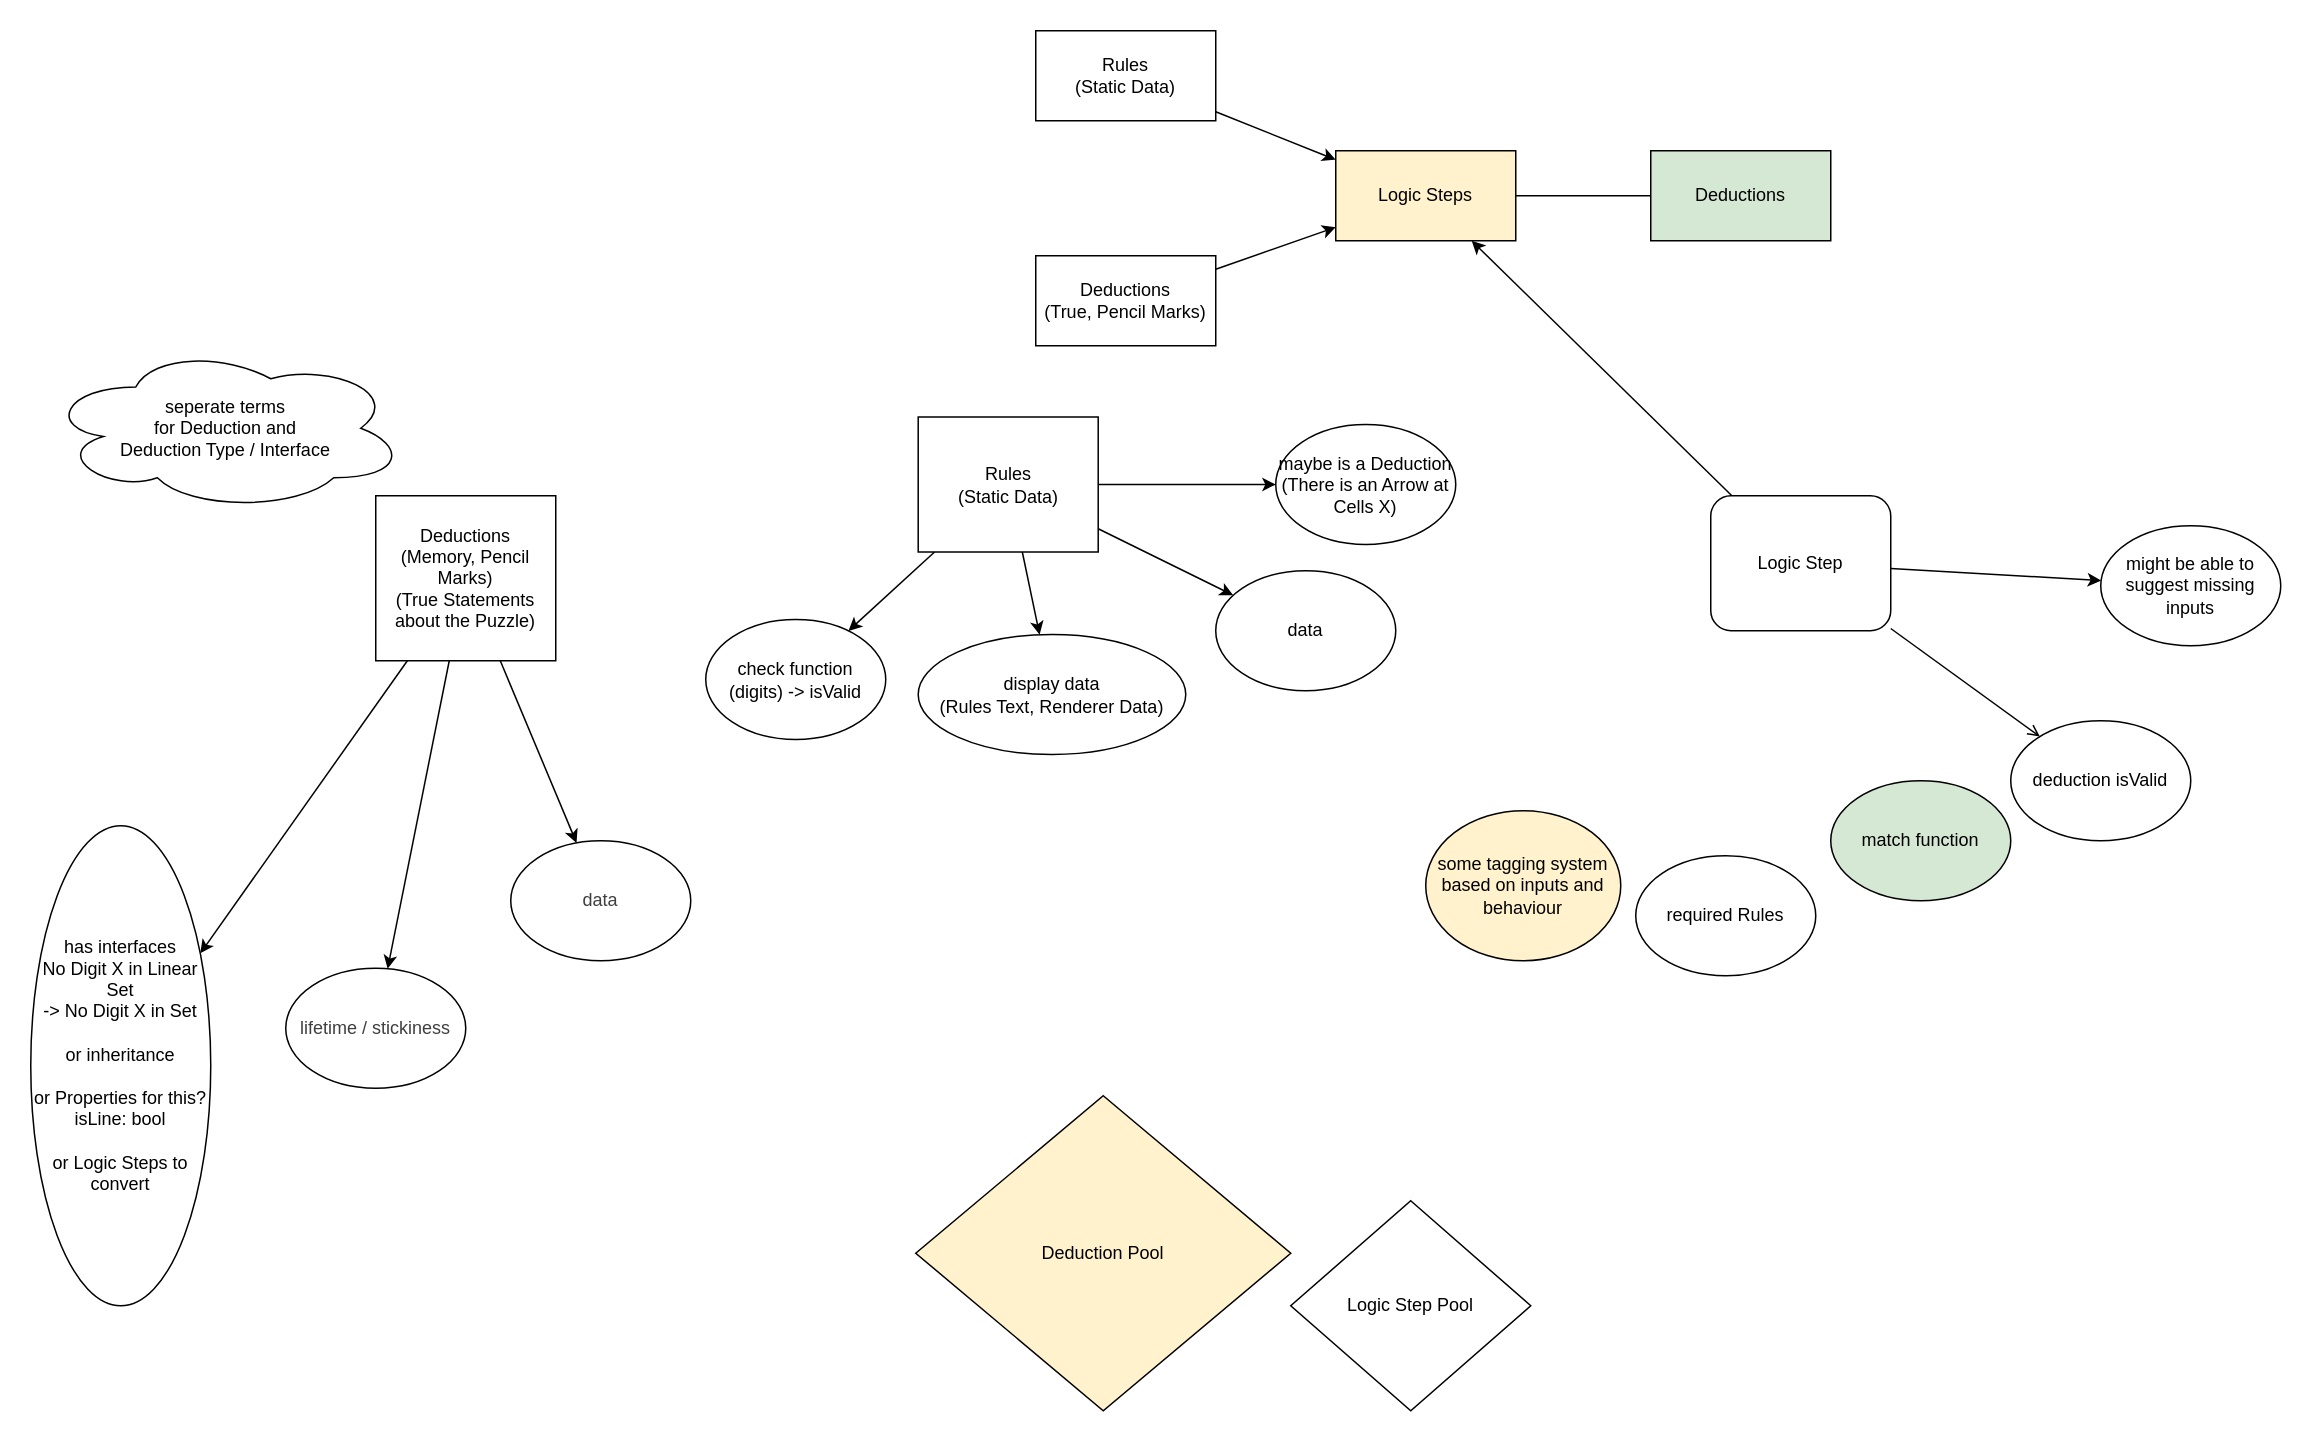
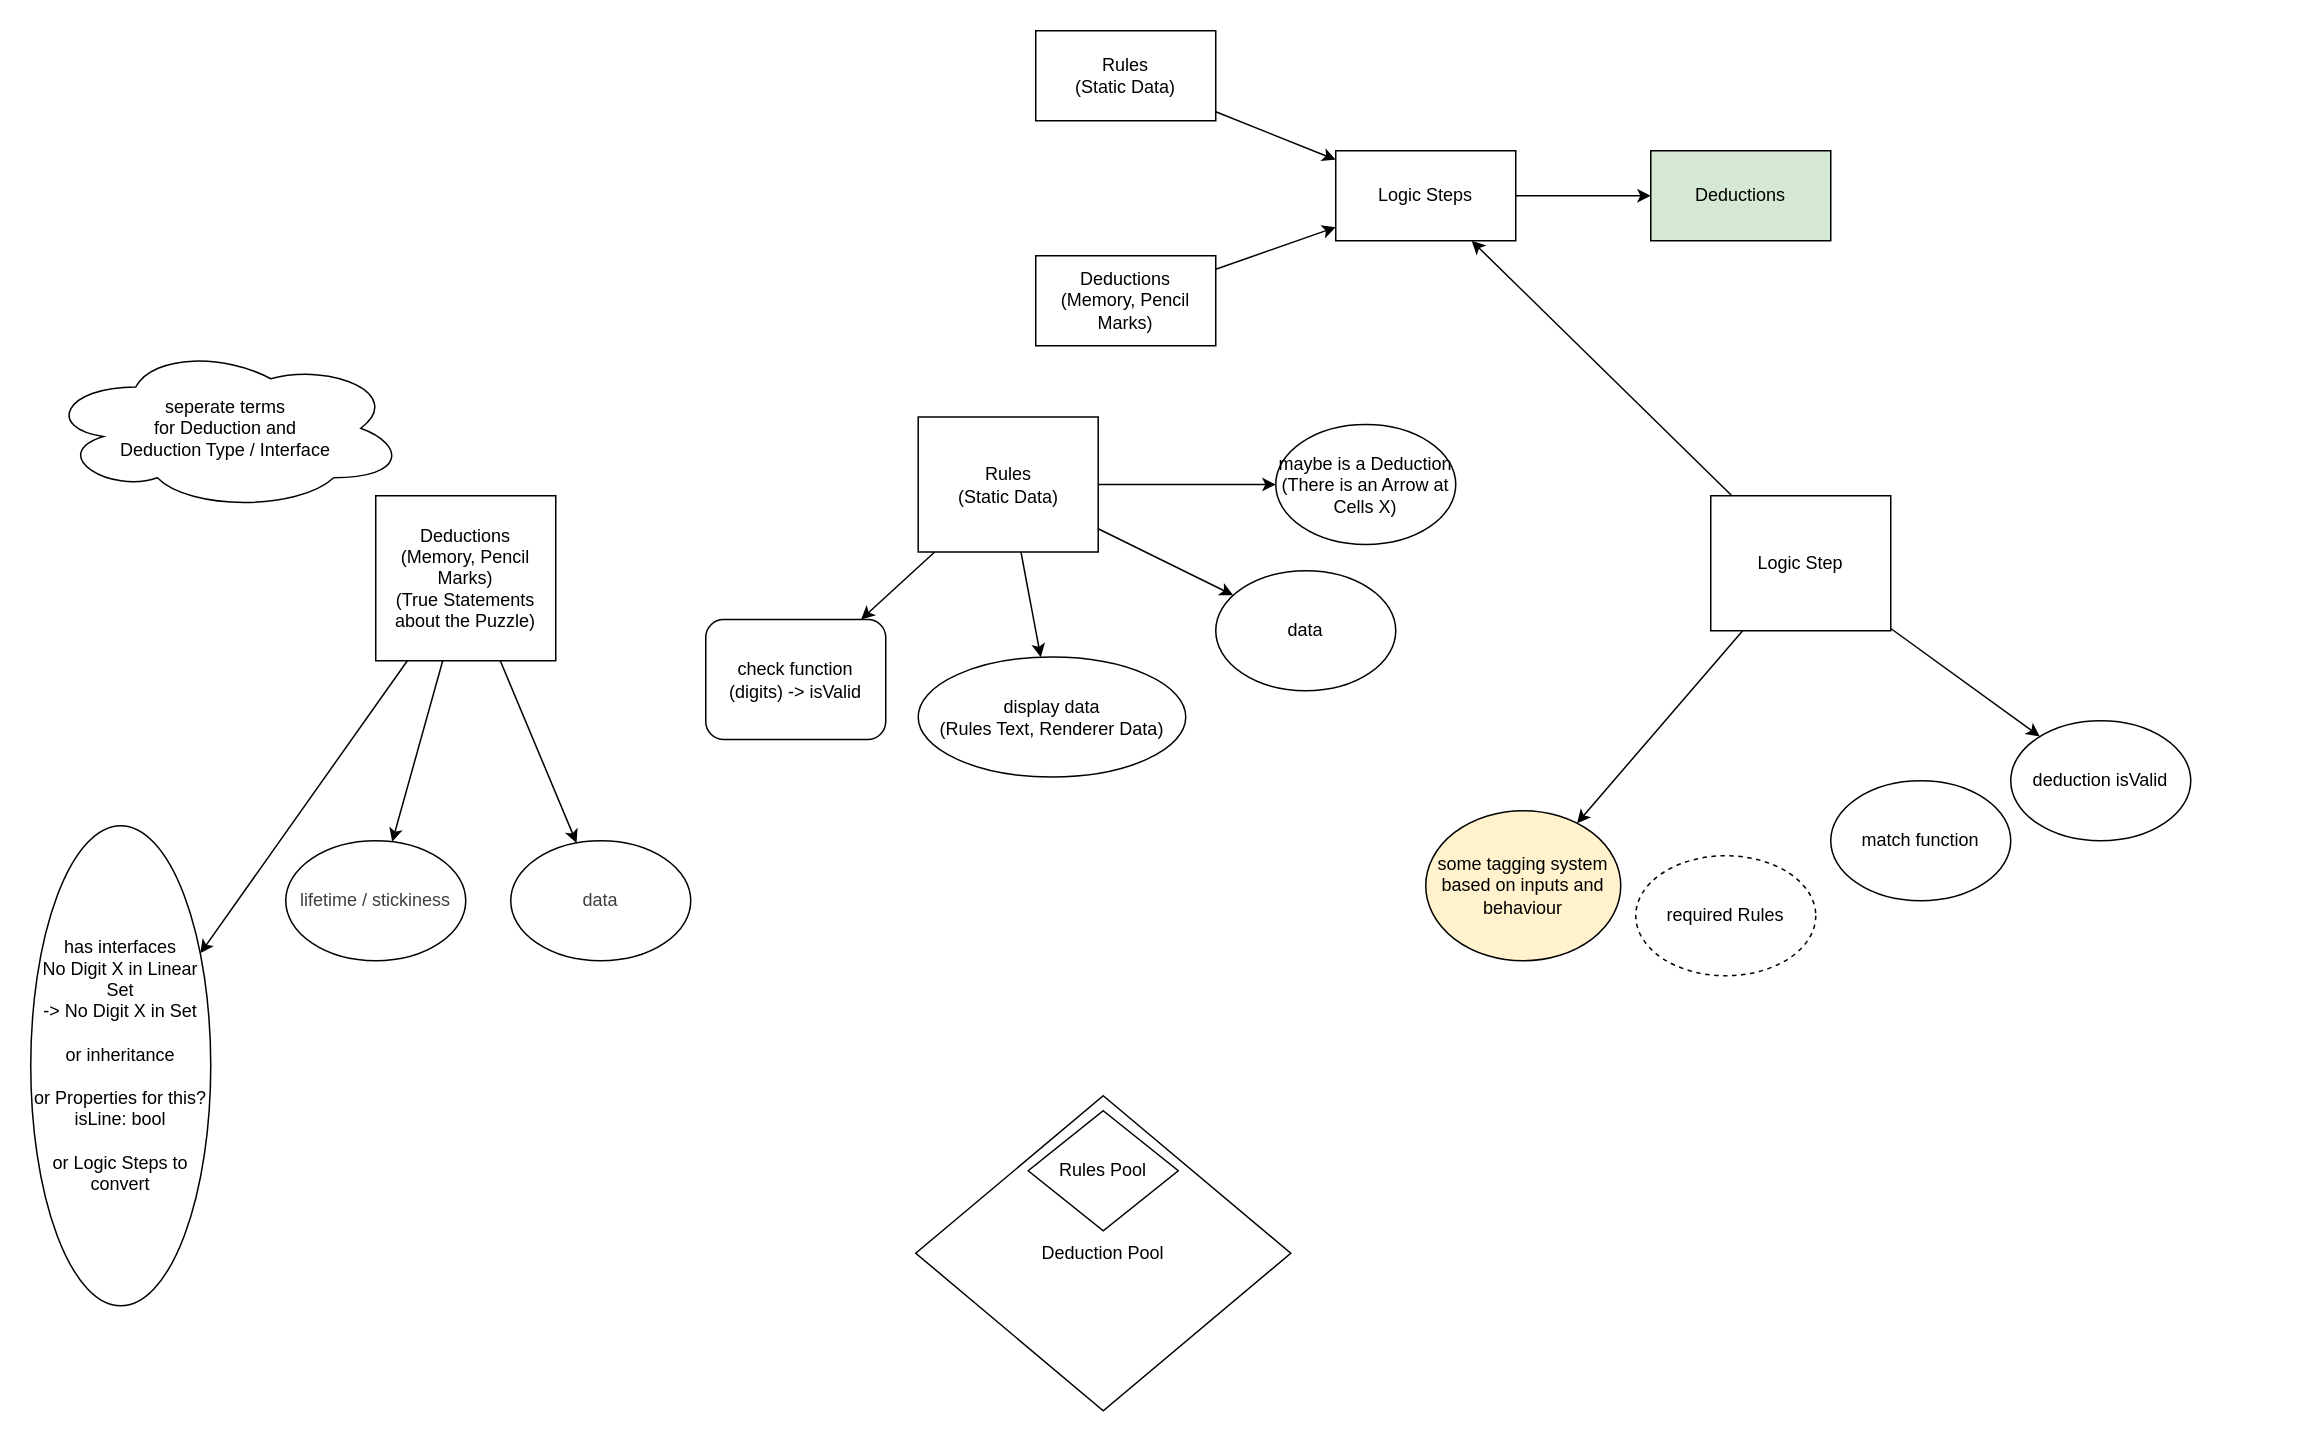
(1426, 196) -> (1426, 196)
(1643, 196) -> (1639, 196)
(1126, 301) -> (1126, 301)
(1801, 563) -> (1801, 563)
(1991, 574) -> none
(2191, 586) -> none
(796, 680) -> (796, 680)
(1052, 695) -> (1052, 717)
none -> (1663, 723)
(2032, 731) -> (2030, 730)
(1921, 841) -> (1921, 841)
(1726, 916) -> (1726, 916)
(376, 1028) -> (376, 901)
none -> (1103, 1171)
(1103, 1253) -> (1103, 1253)
(1411, 1306) -> none
